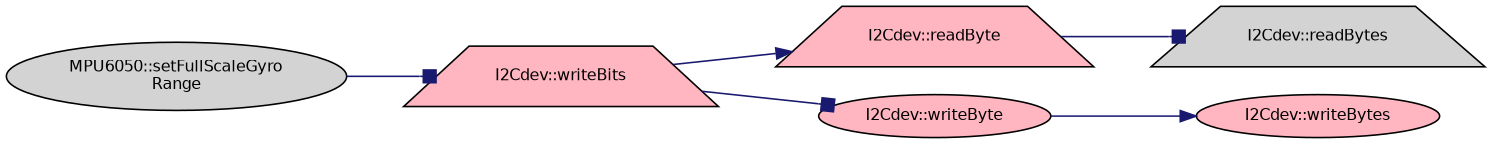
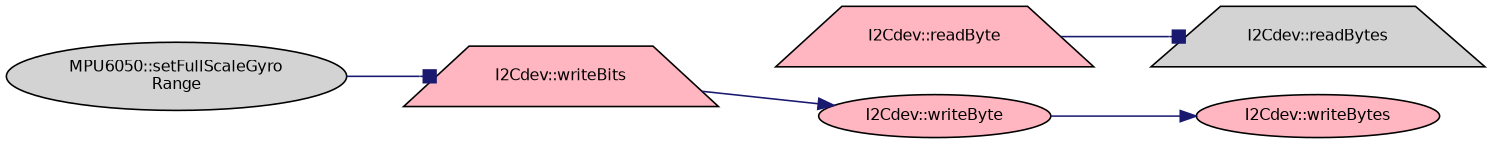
(725, 59) -> none
(760, 98) -> (760, 98)
